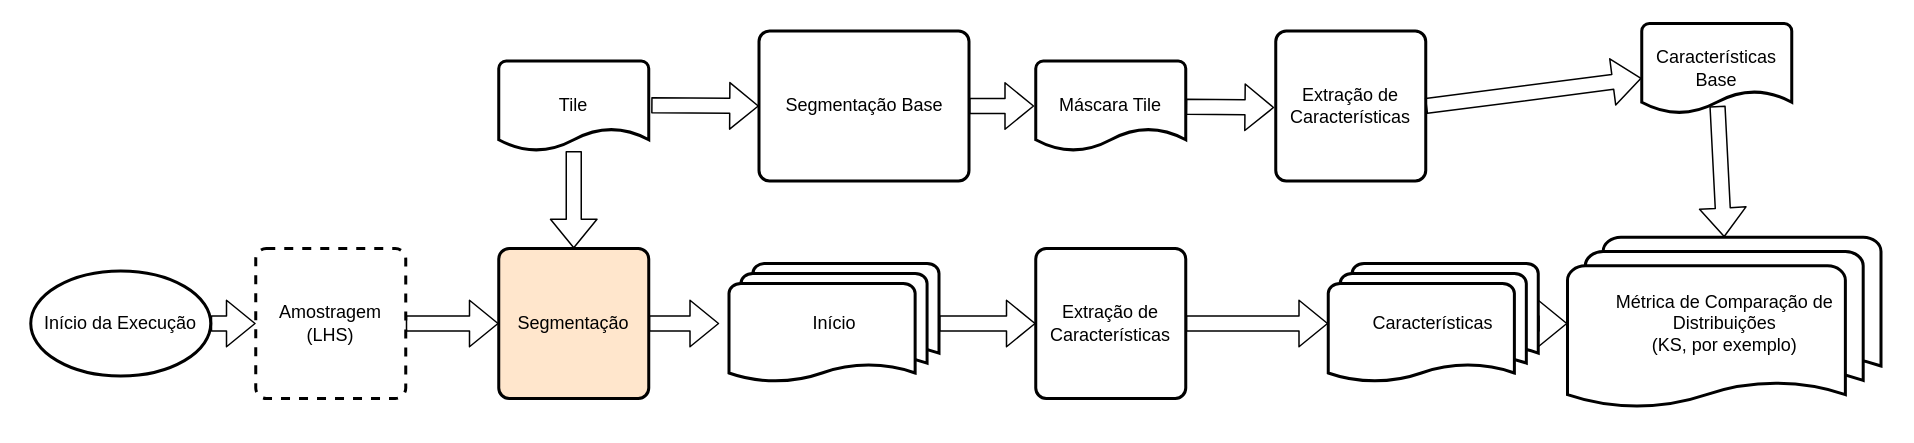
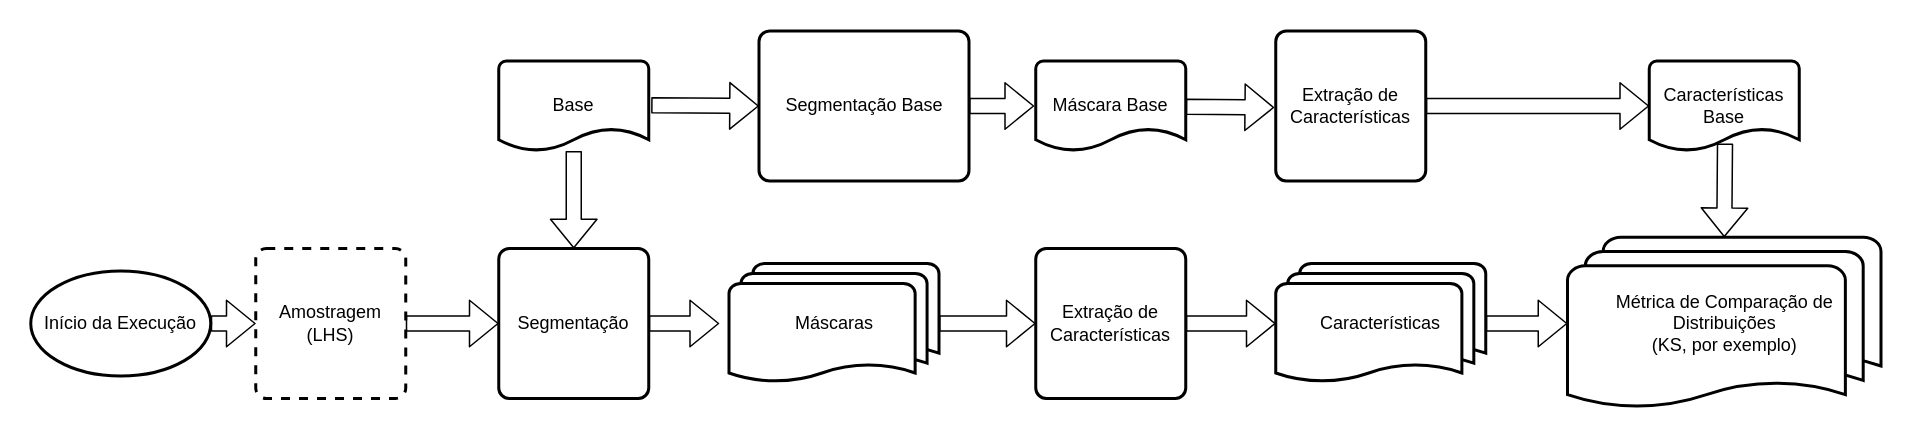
(1717, 68) -> (1724, 106)
(574, 106) -> (574, 106)
(1111, 106) -> (1111, 106)
(574, 323) -> (574, 323)
(835, 323) -> (835, 323)
(1433, 323) -> (1381, 323)
